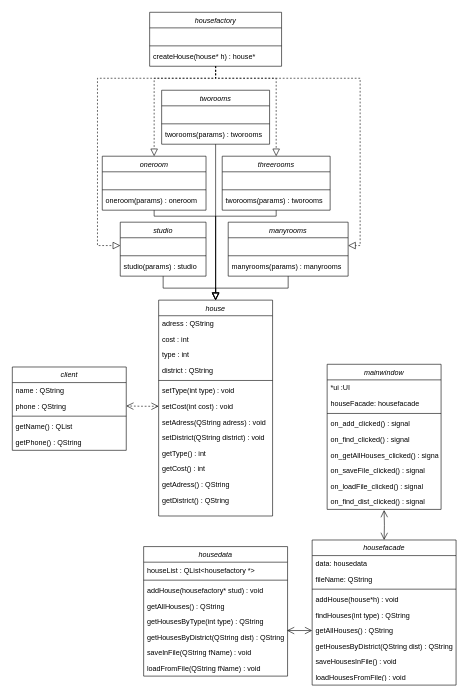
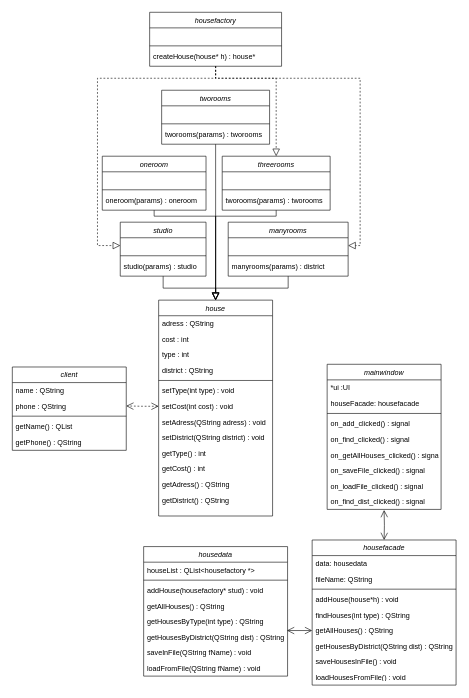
(154, 115) -> none
(287, 266) -> (283, 266)
